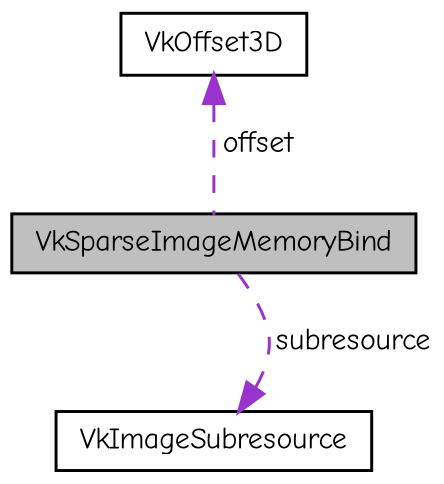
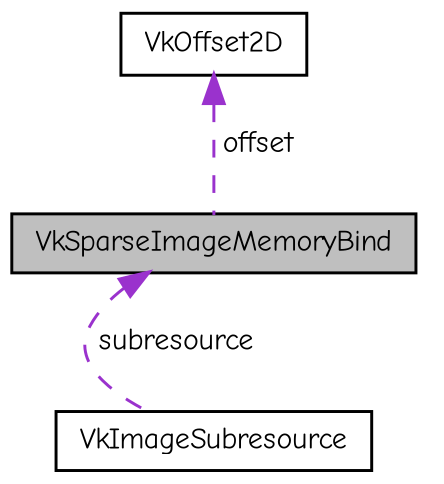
(214, 44) -> (214, 44)
(267, 327) -> (88, 358)
